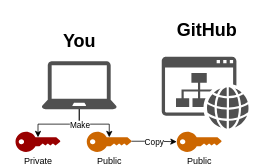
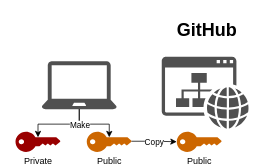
(79, 42) -> none
